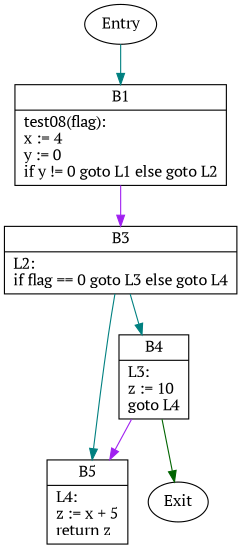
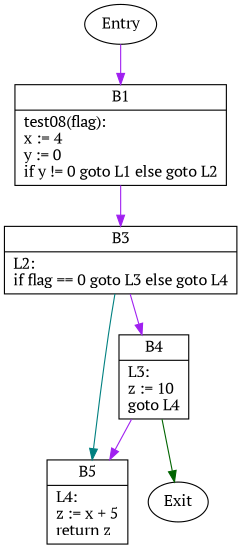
(121, 59) -> (121, 59)
(135, 309) -> (135, 309)
